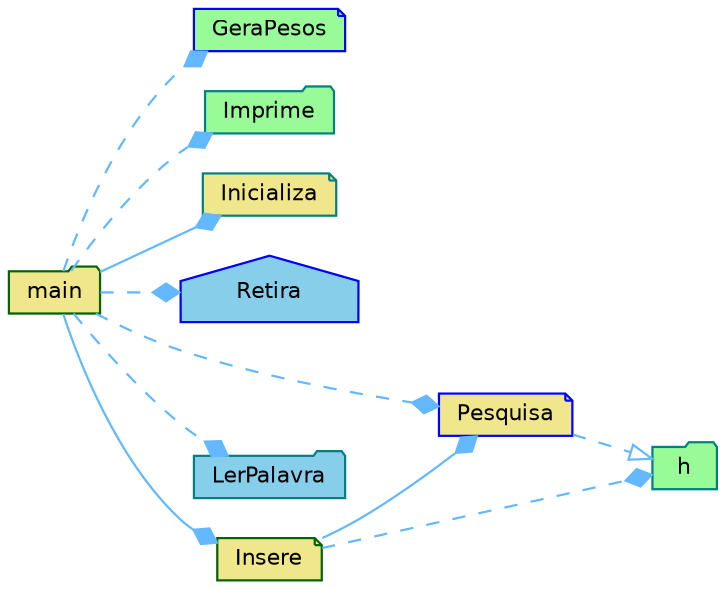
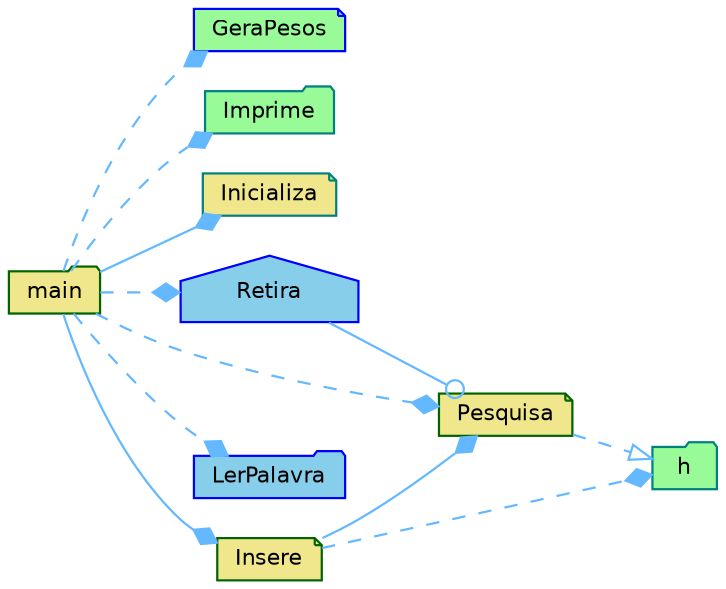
none -> (388, 354)
(506, 415) -> (506, 415)
(270, 477) -> (270, 477)
